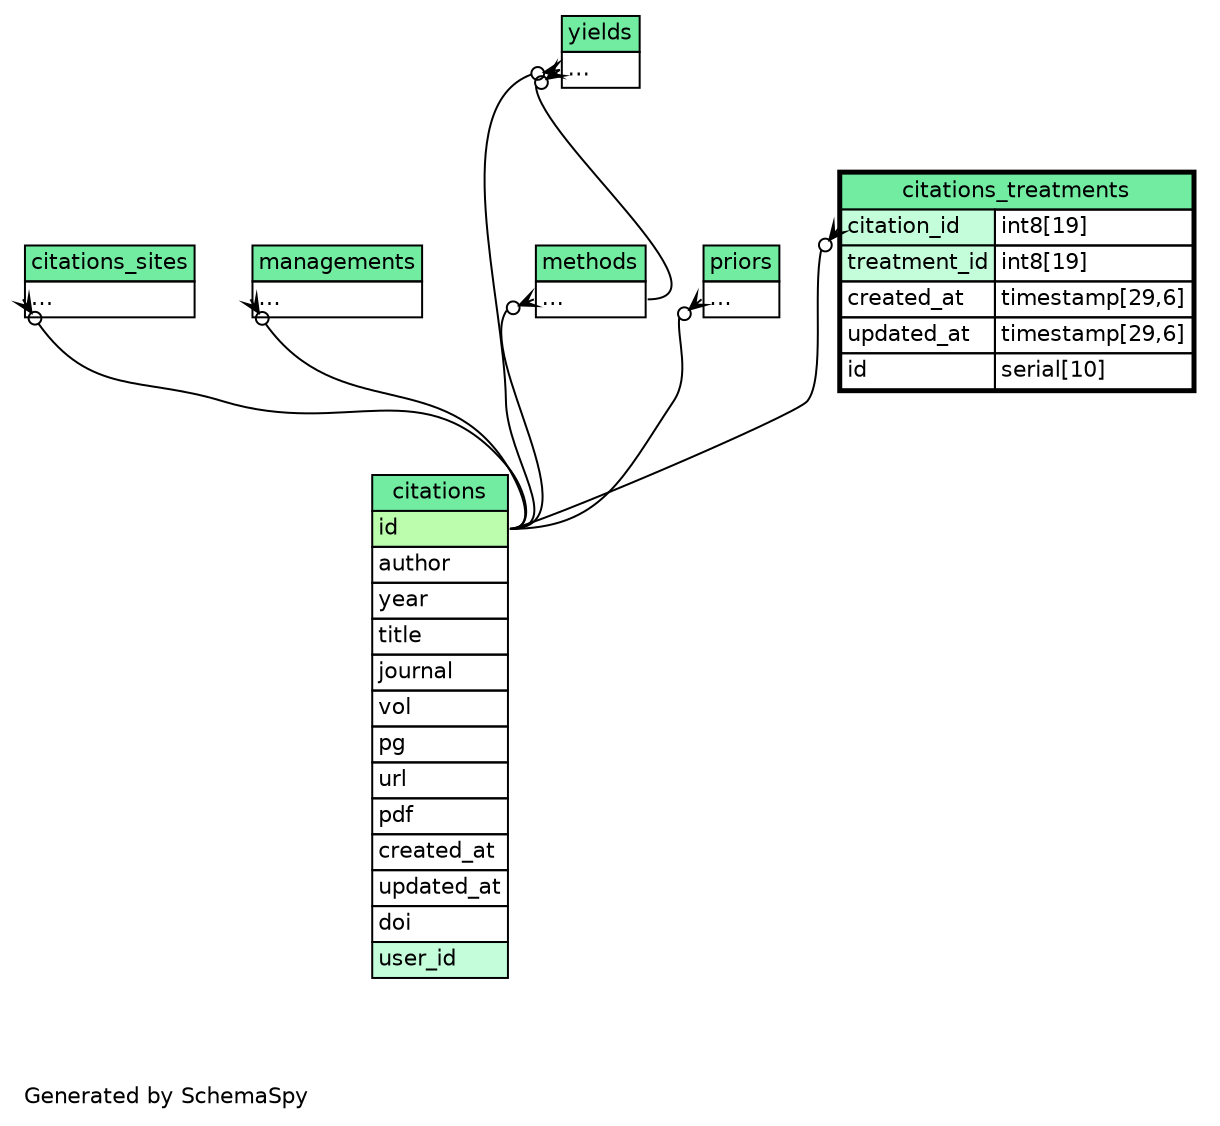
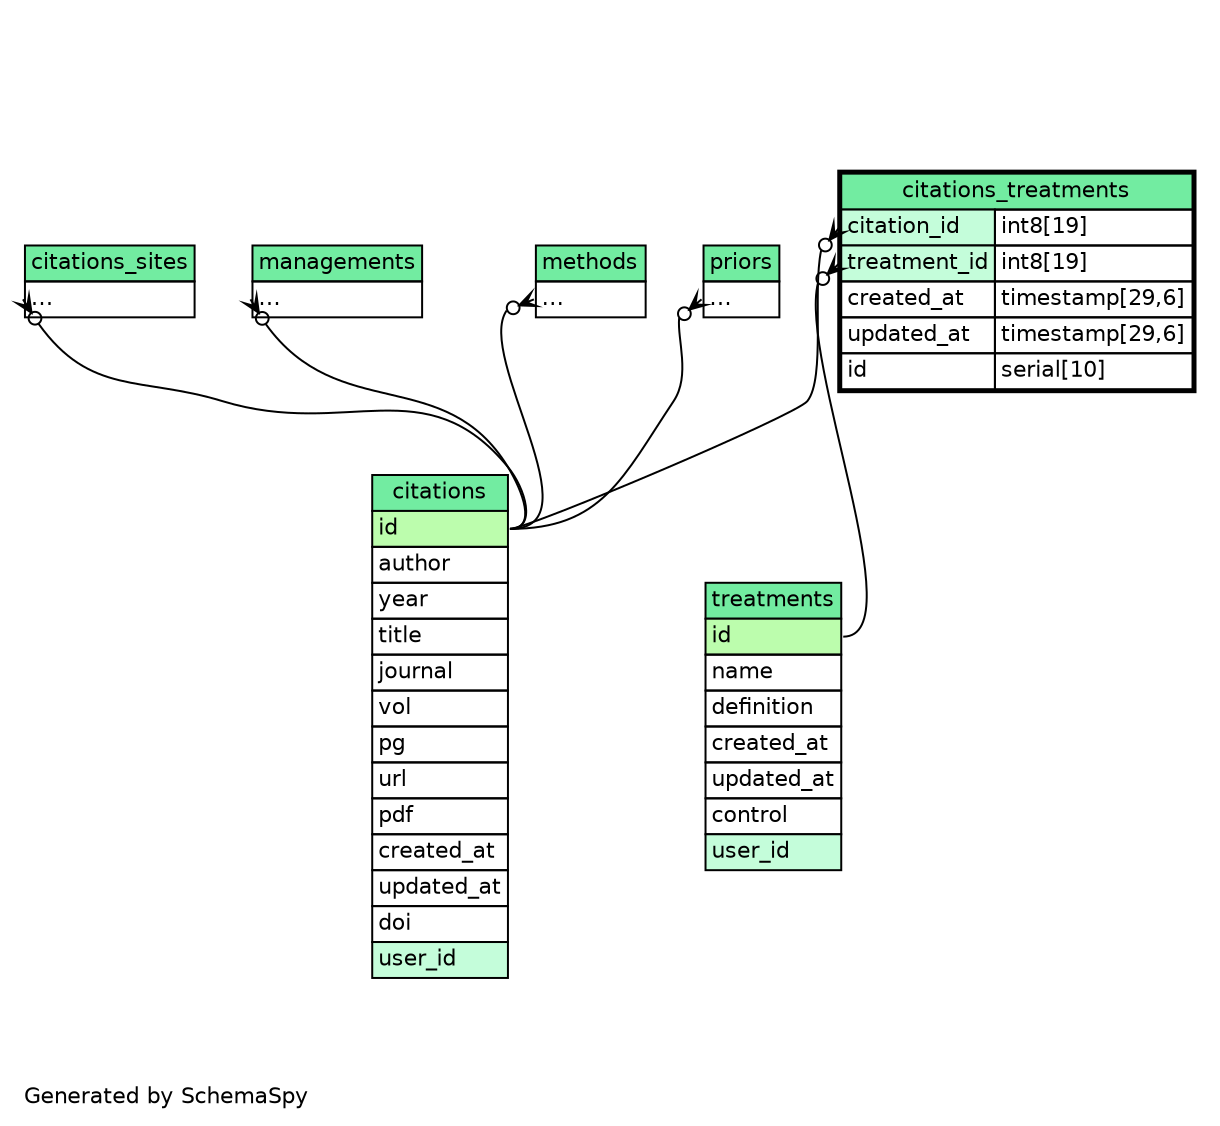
(600, 52) -> none
none -> (773, 726)
